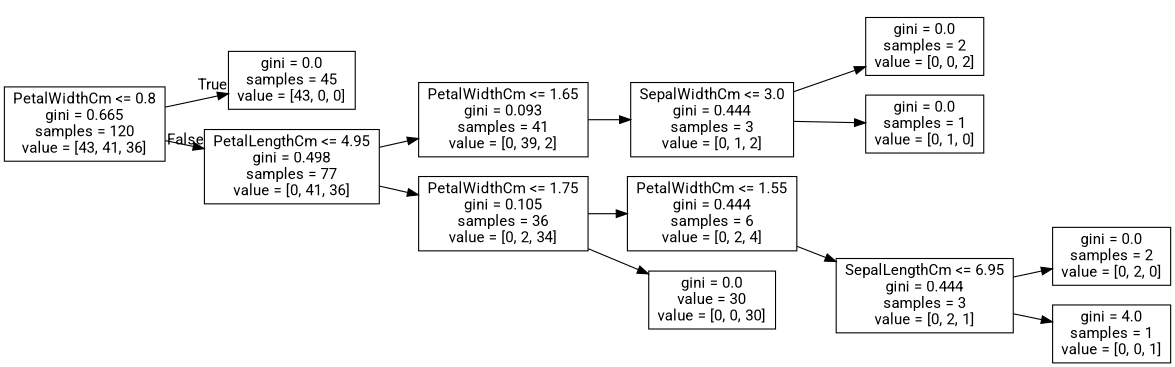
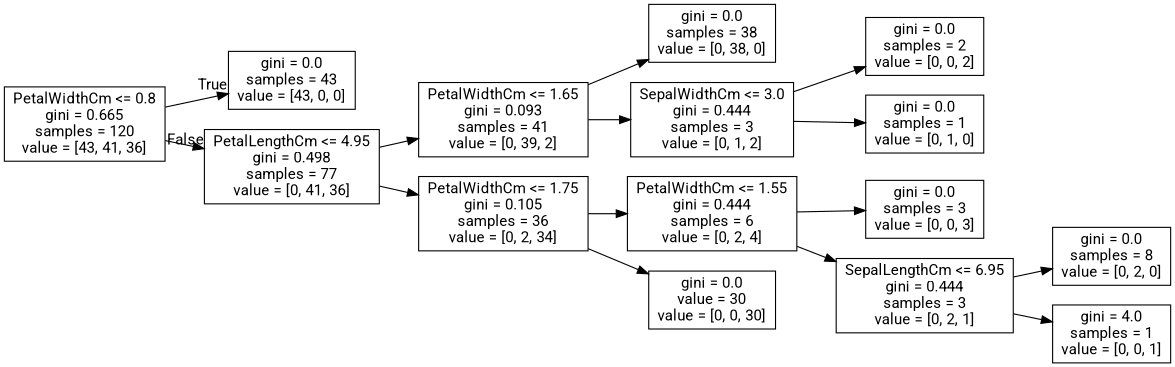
none -> (712, 33)
(292, 80) -> (292, 80)
none -> (925, 209)
(1112, 256) -> (1112, 256)
